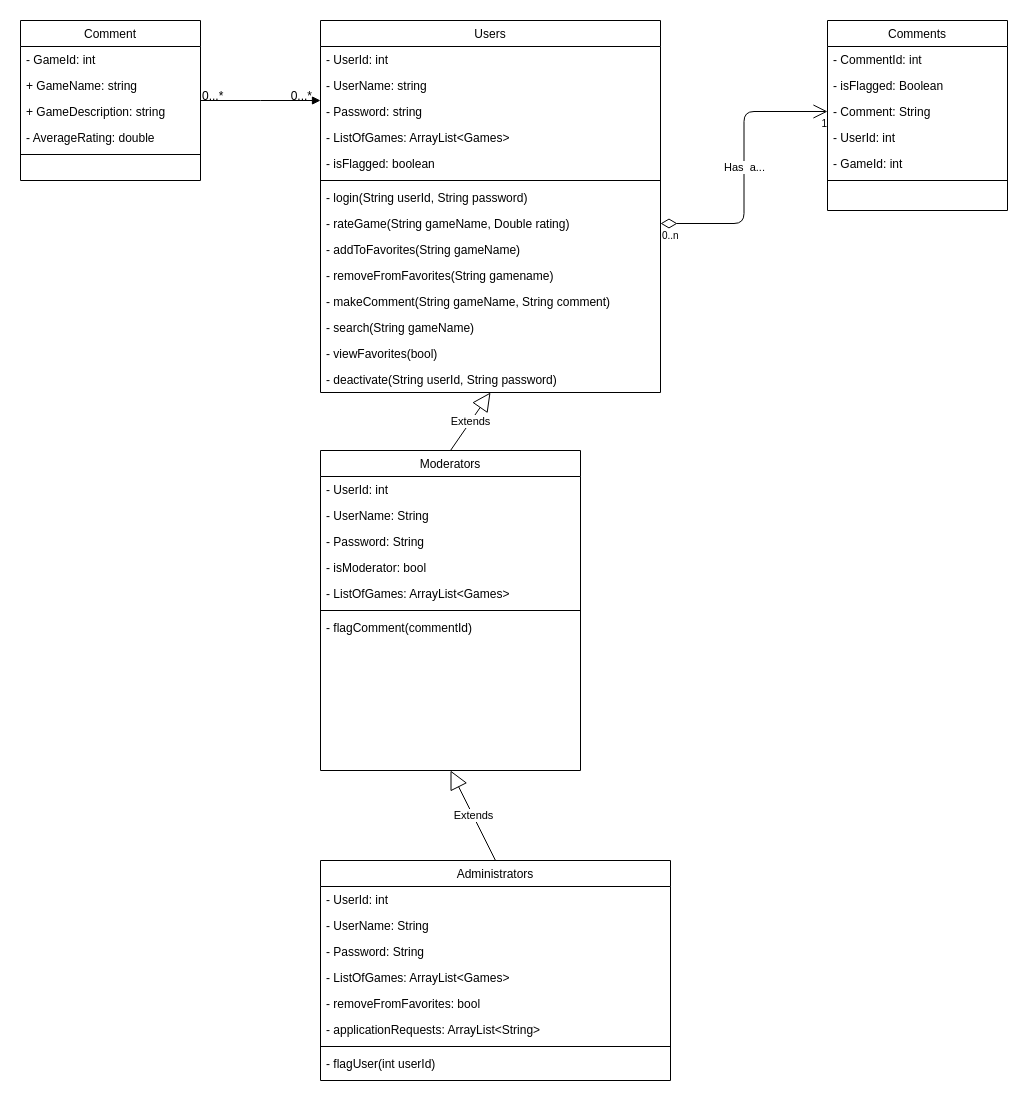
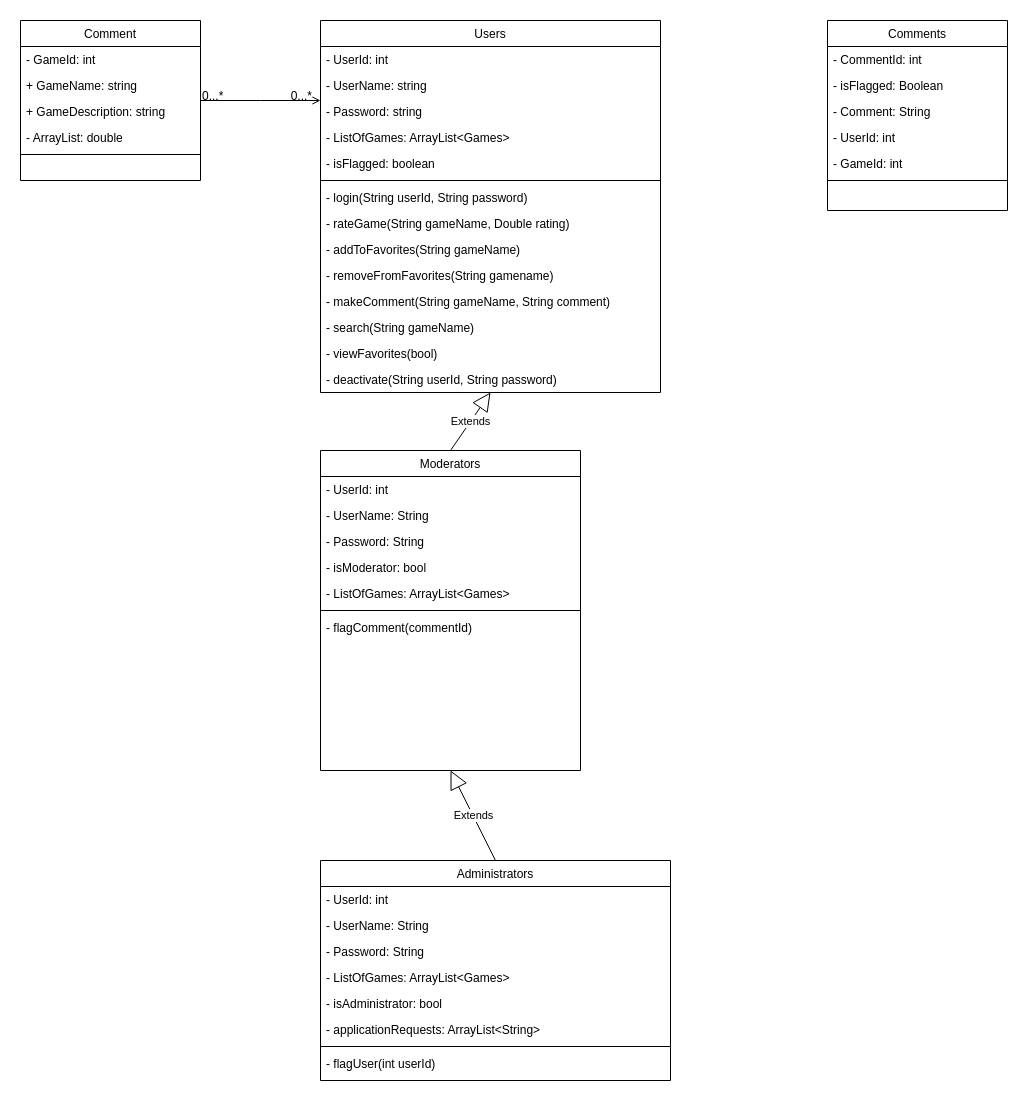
(311, 101) -> (313, 101)
(95, 138) -> (82, 138)
(744, 161) -> none
(409, 1004) -> (392, 1004)
